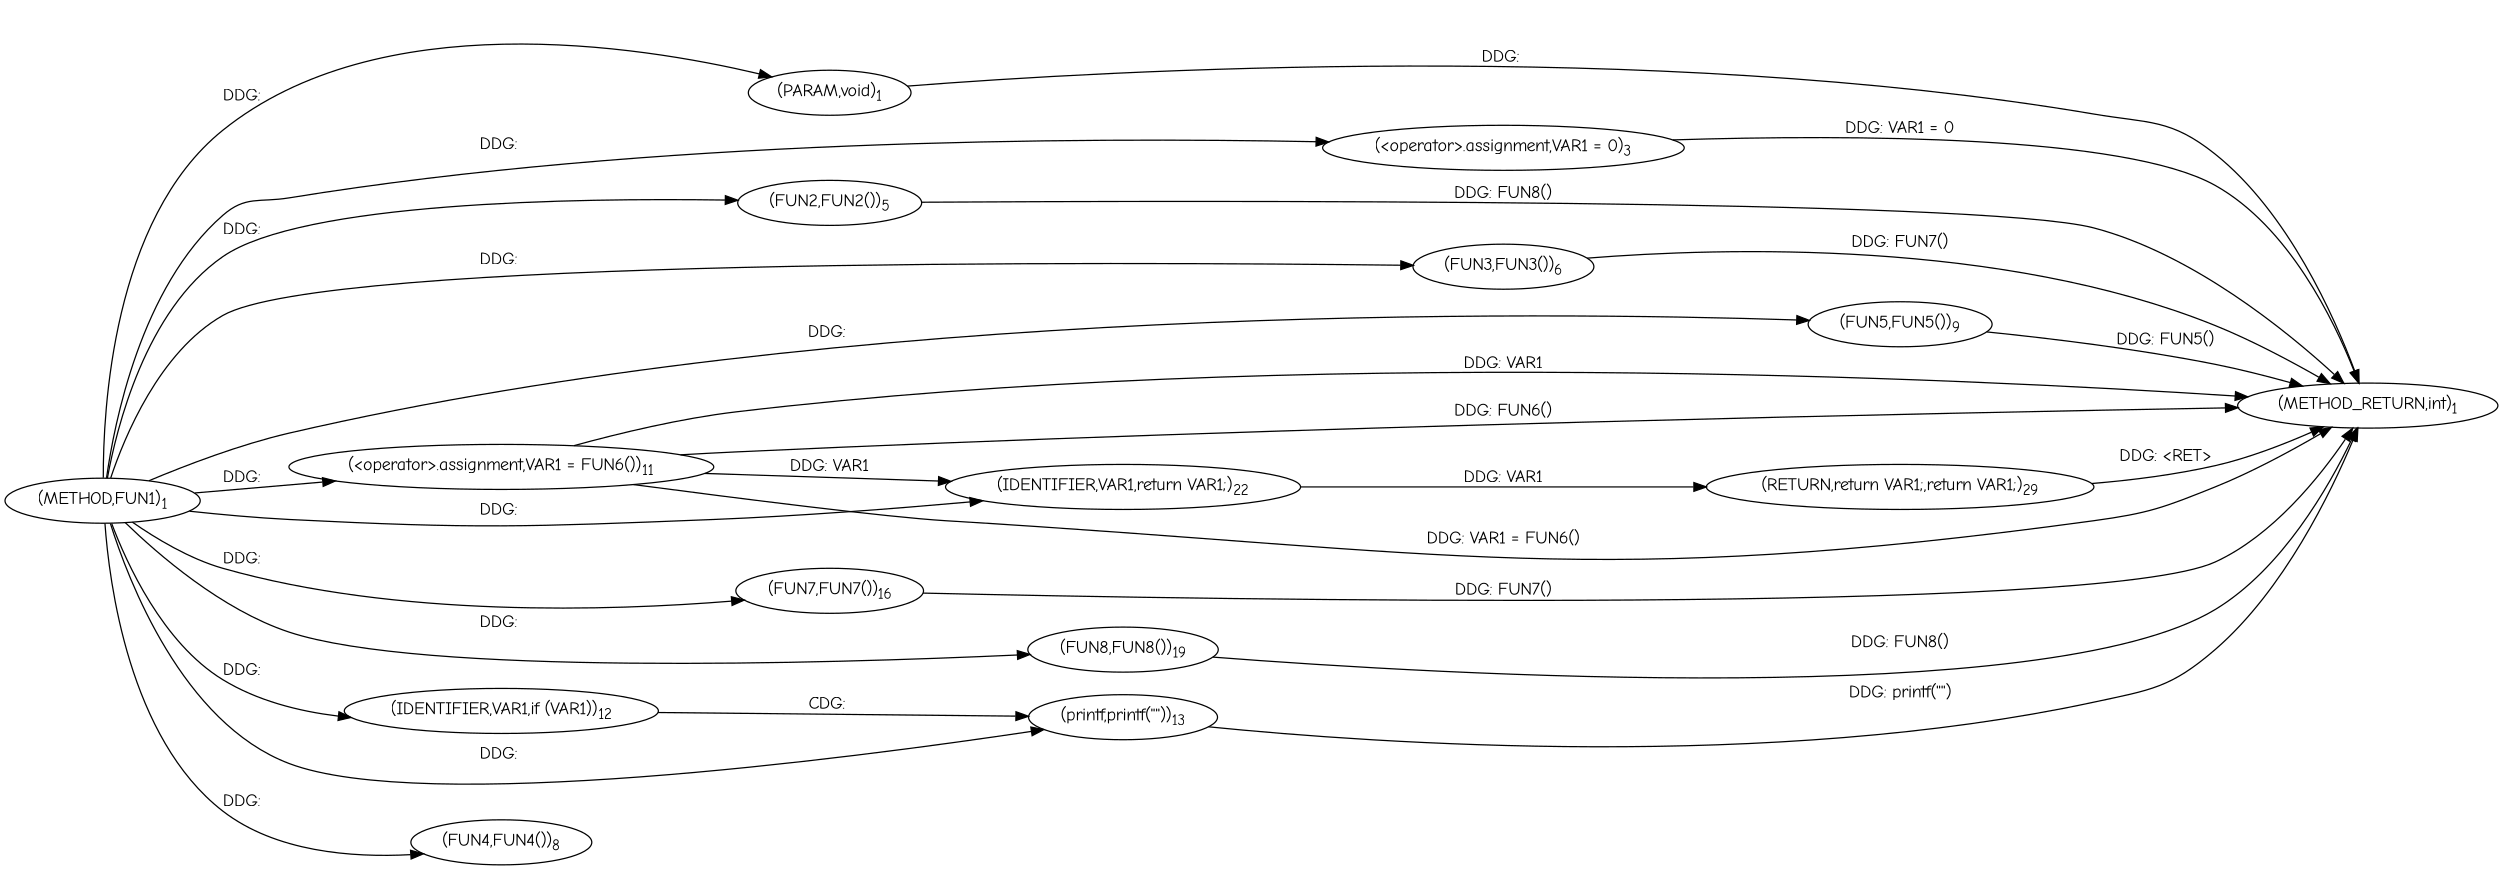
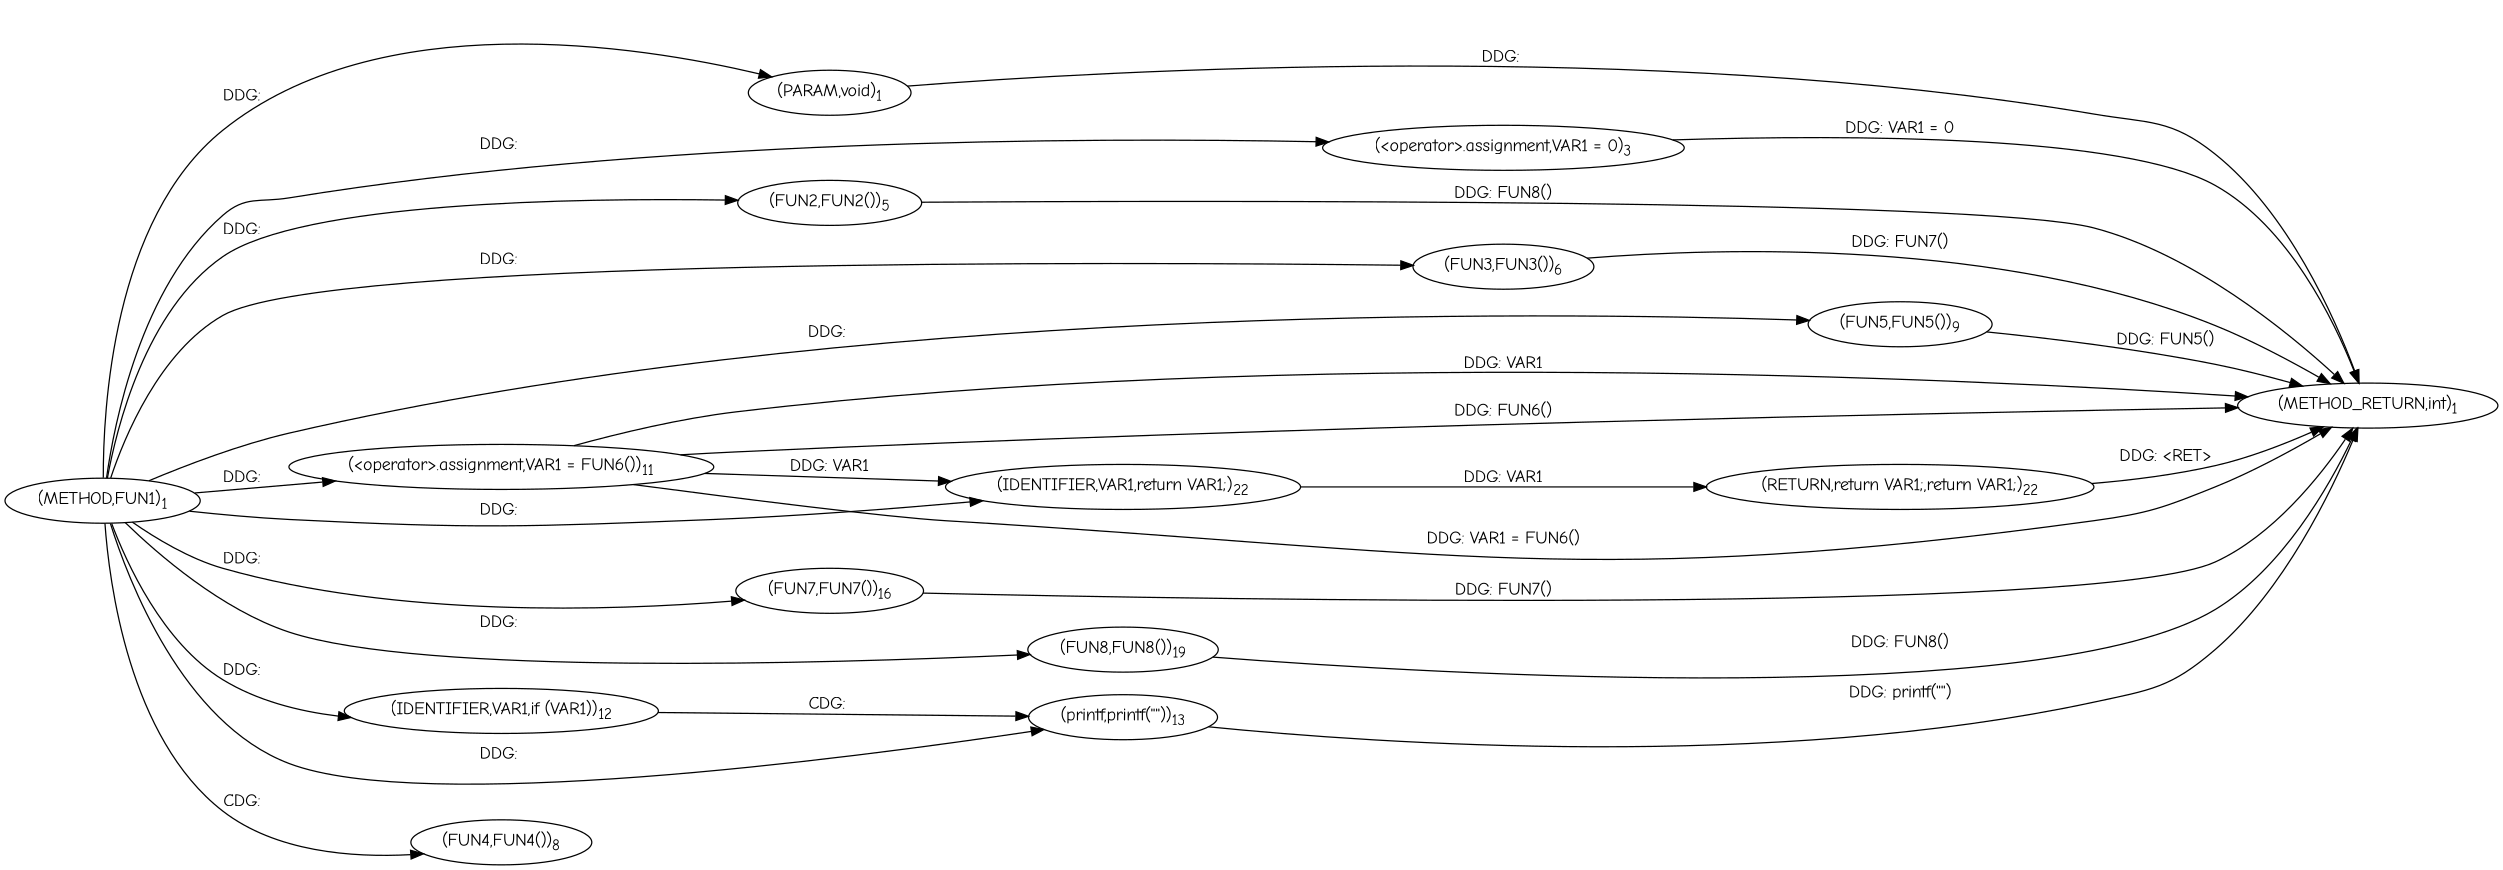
(2031, 485) -> (2031, 485)
(245, 802) -> (245, 802)
